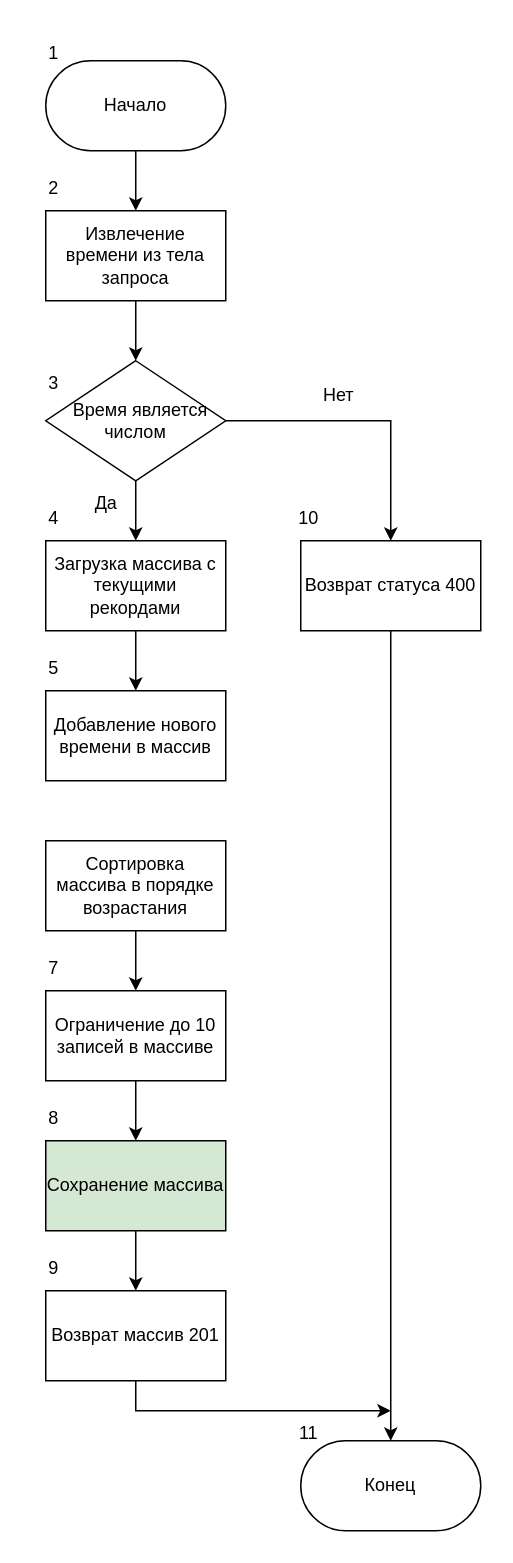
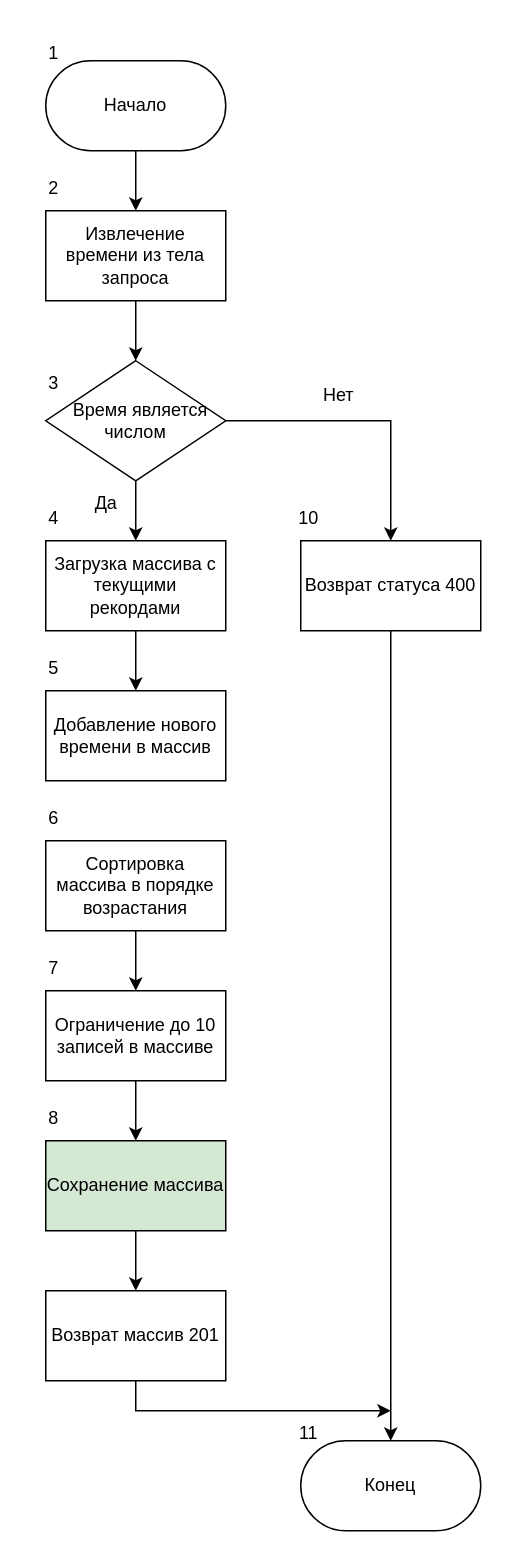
none -> (53, 818)
(53, 1268) -> none
